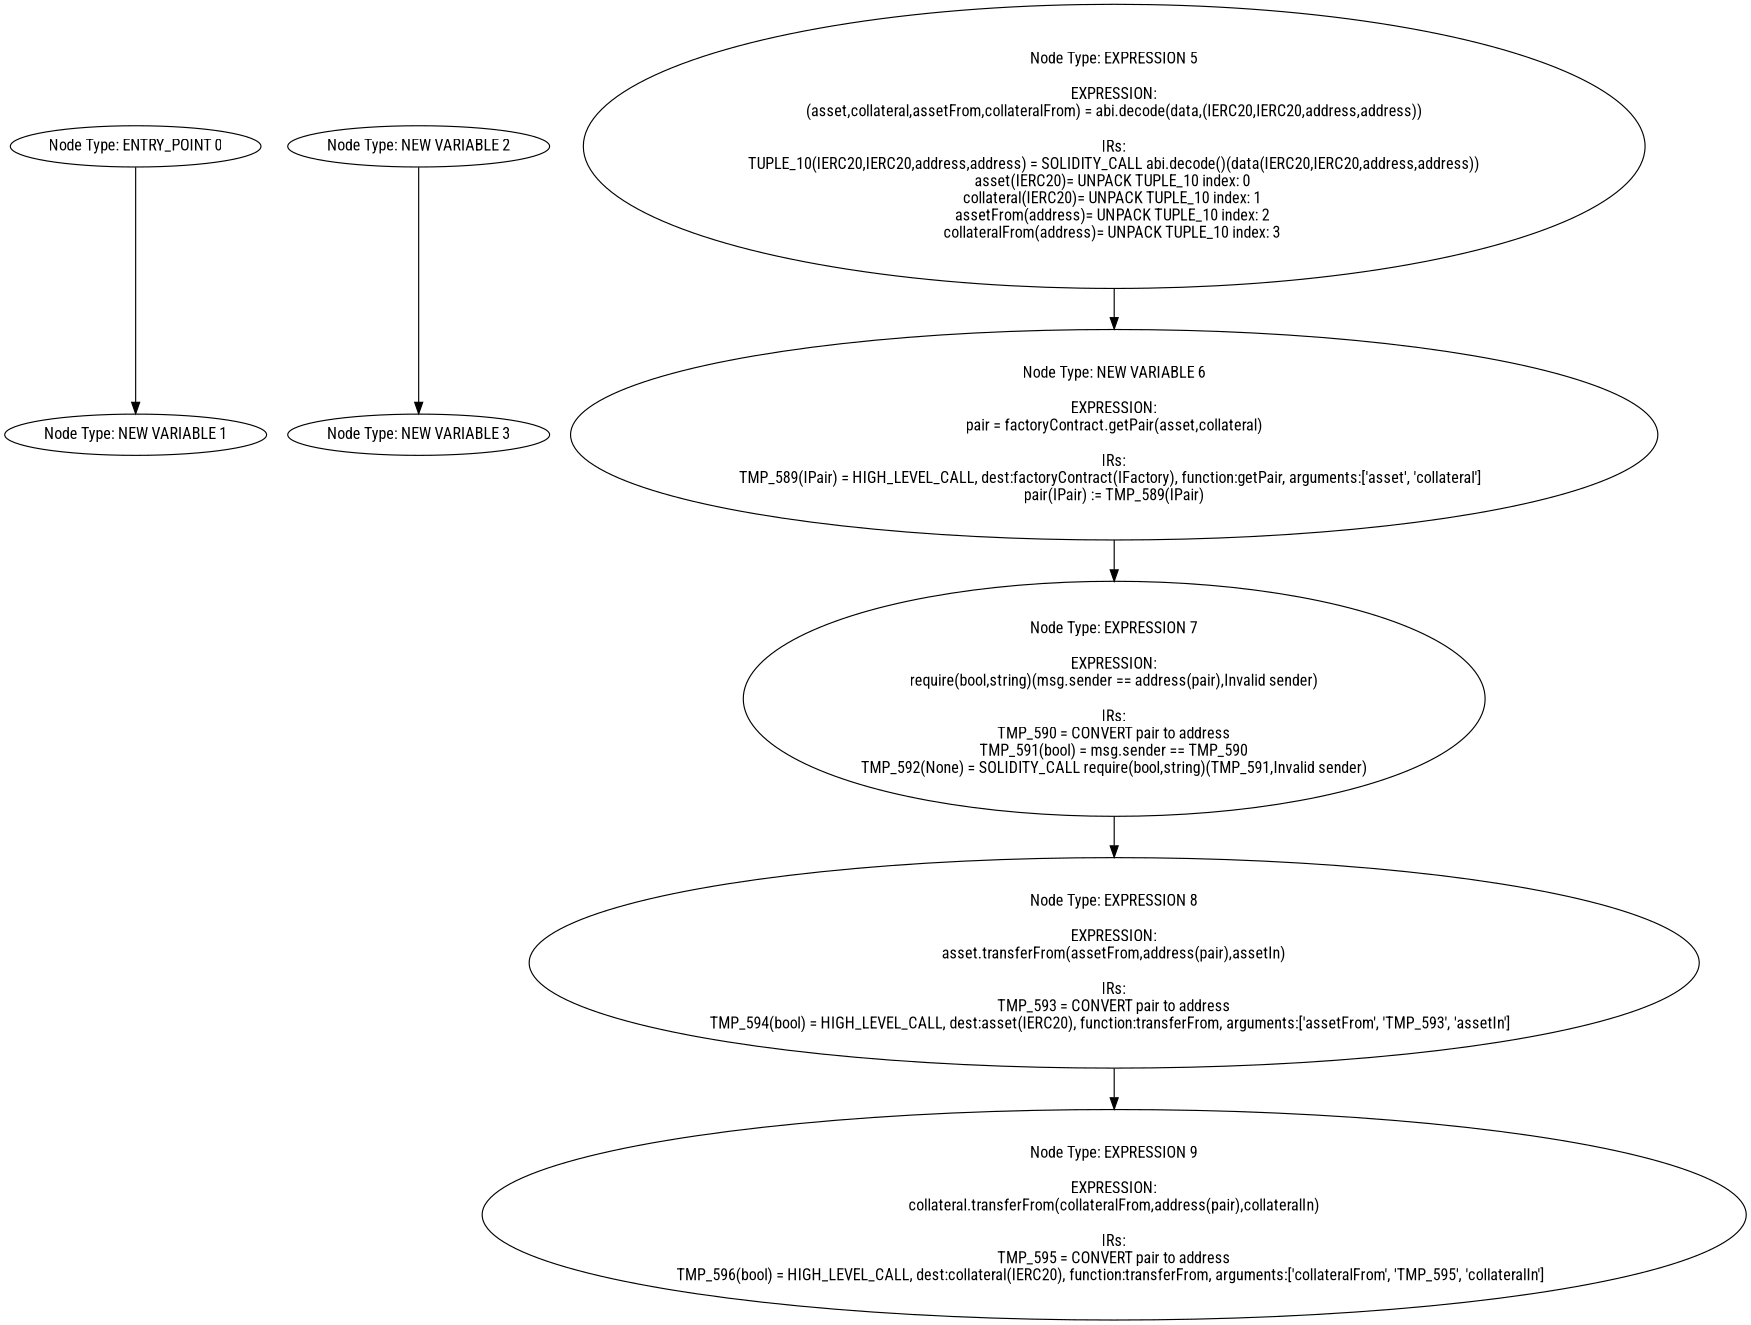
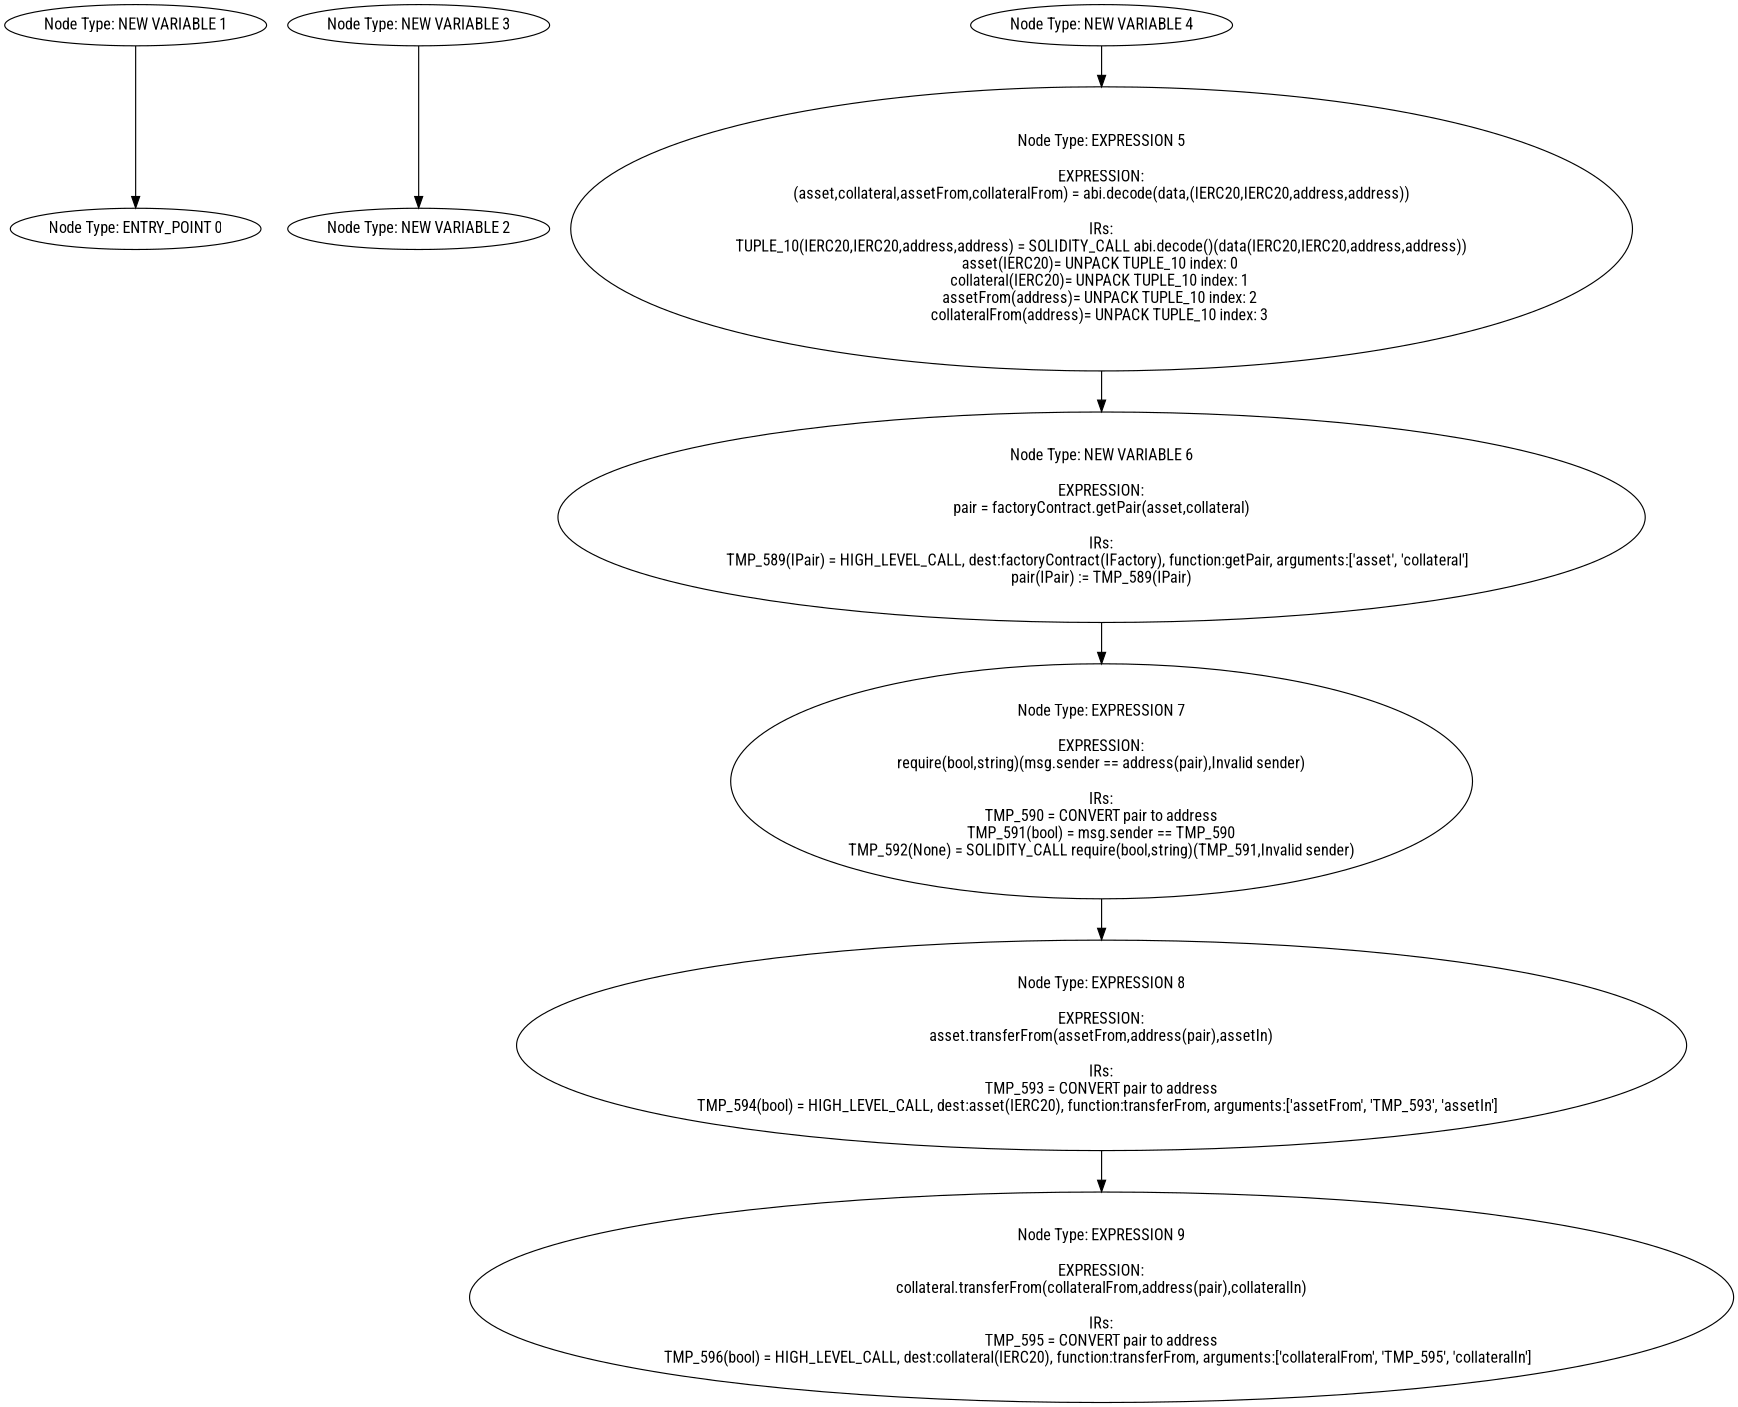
none -> (1102, 25)
(136, 285) -> (136, 121)
(419, 285) -> (419, 121)
